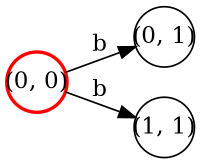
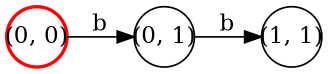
(92, 102) -> (220, 37)
